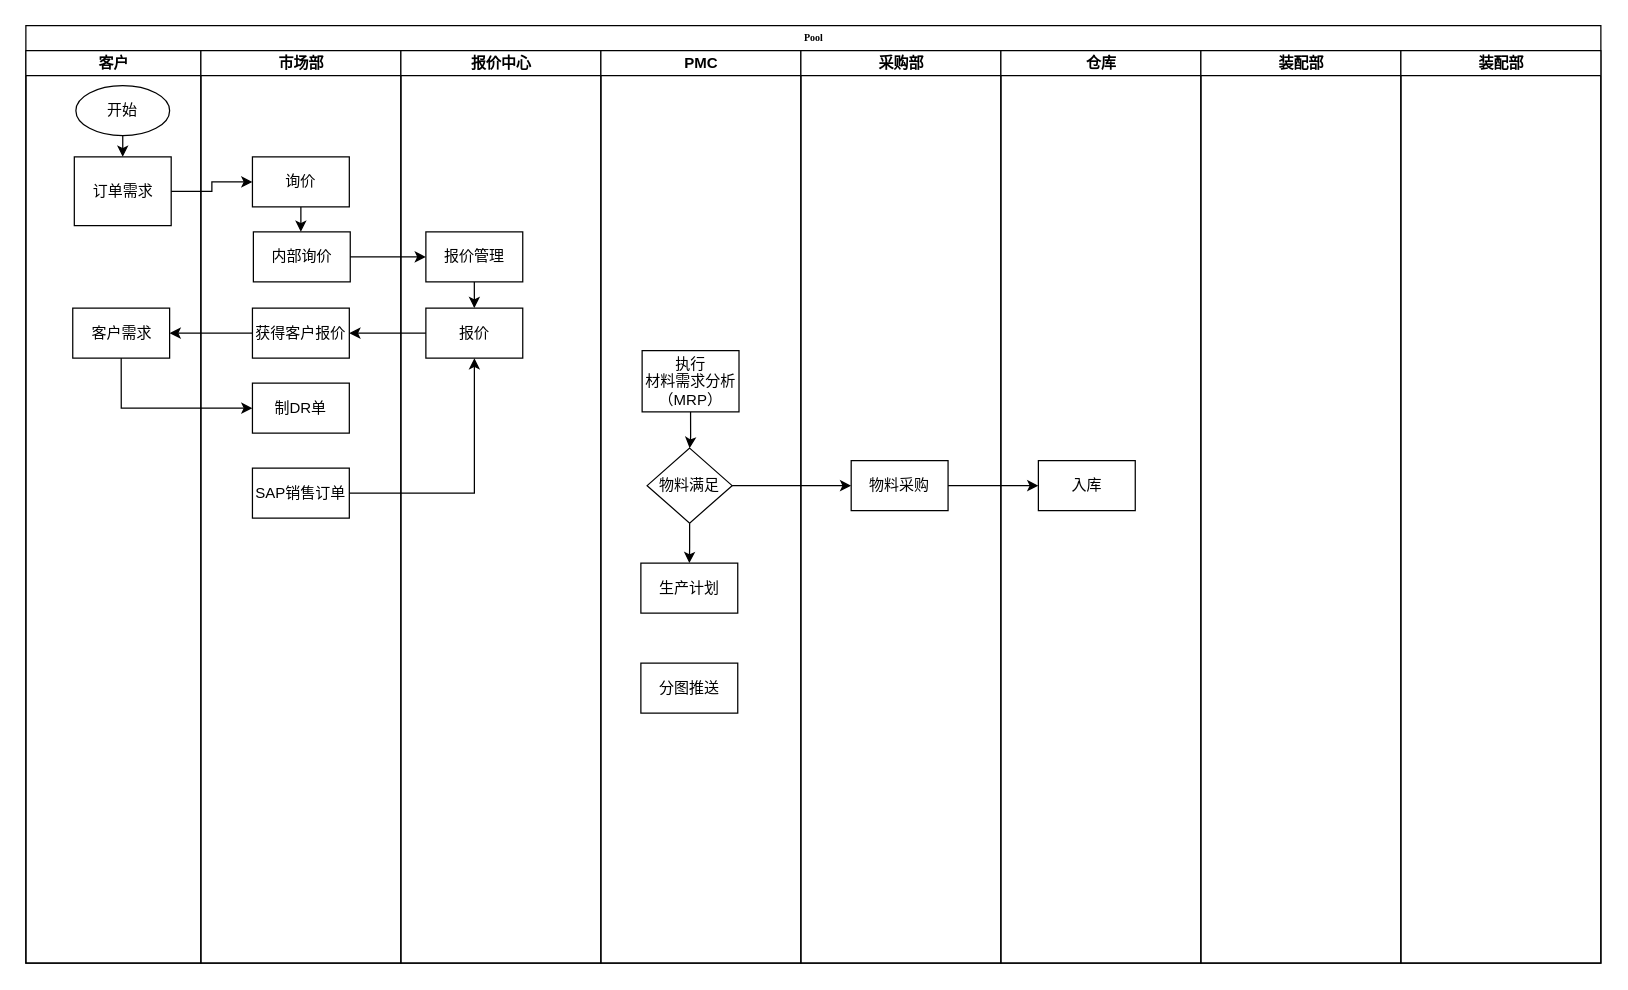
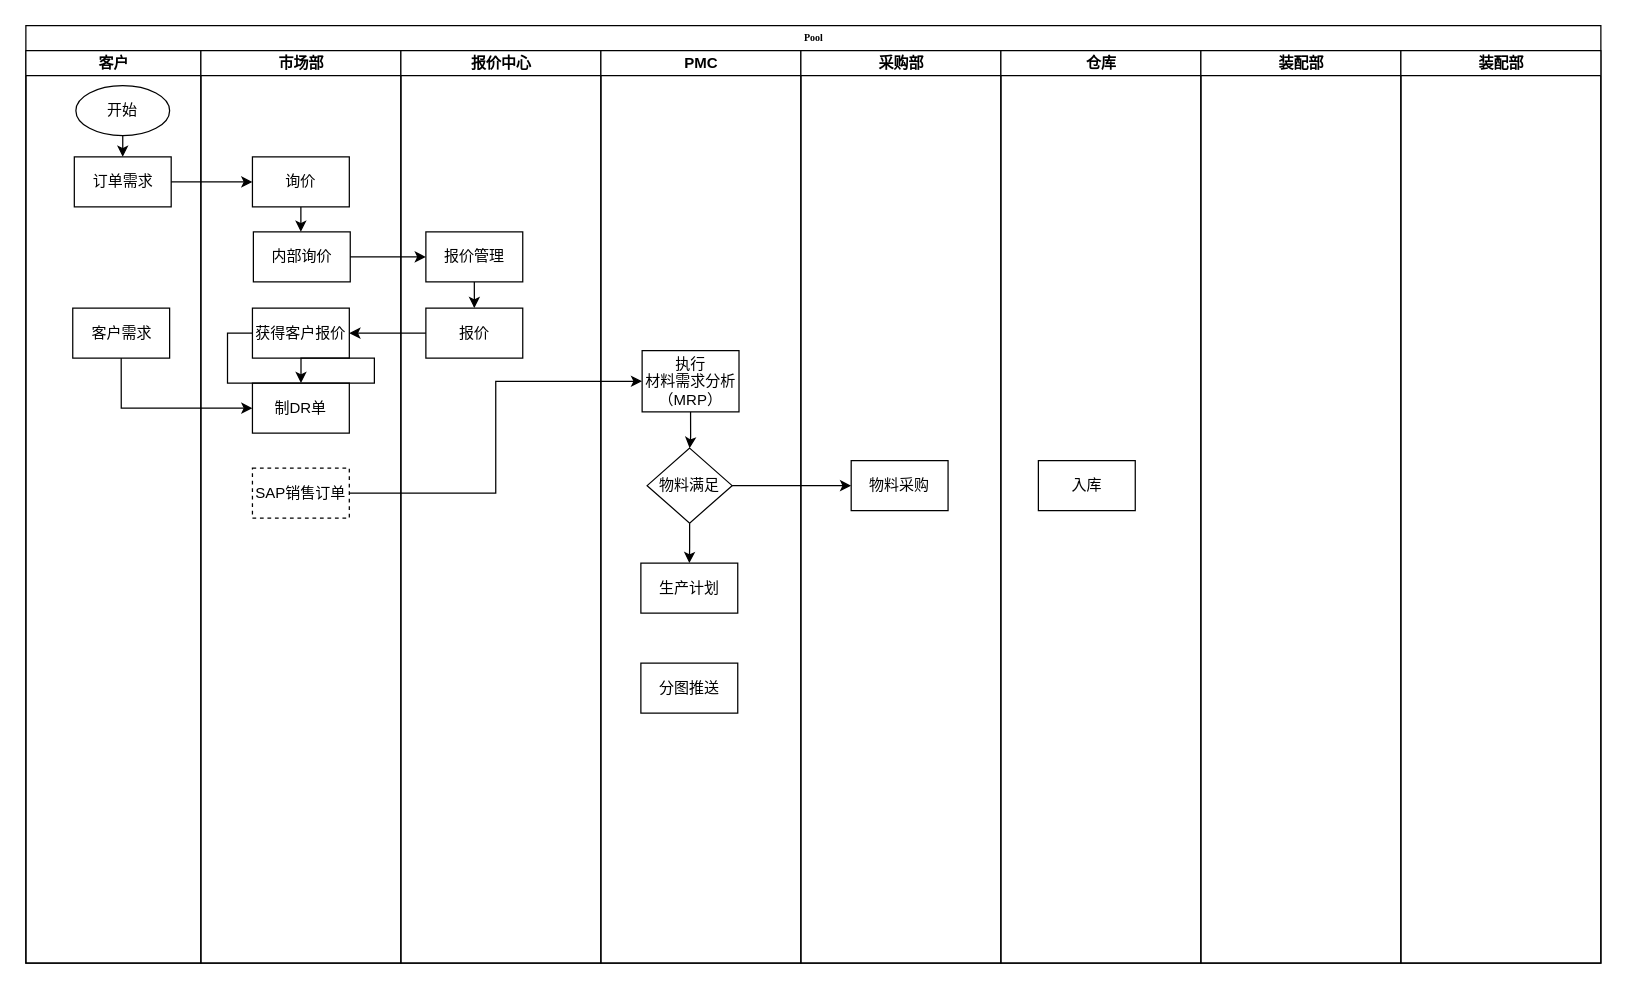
(123, 191) -> (123, 182)
(204, 333) -> (227, 370)
(474, 431) -> (498, 381)
(989, 486) -> none
(301, 493) -> (301, 493)
